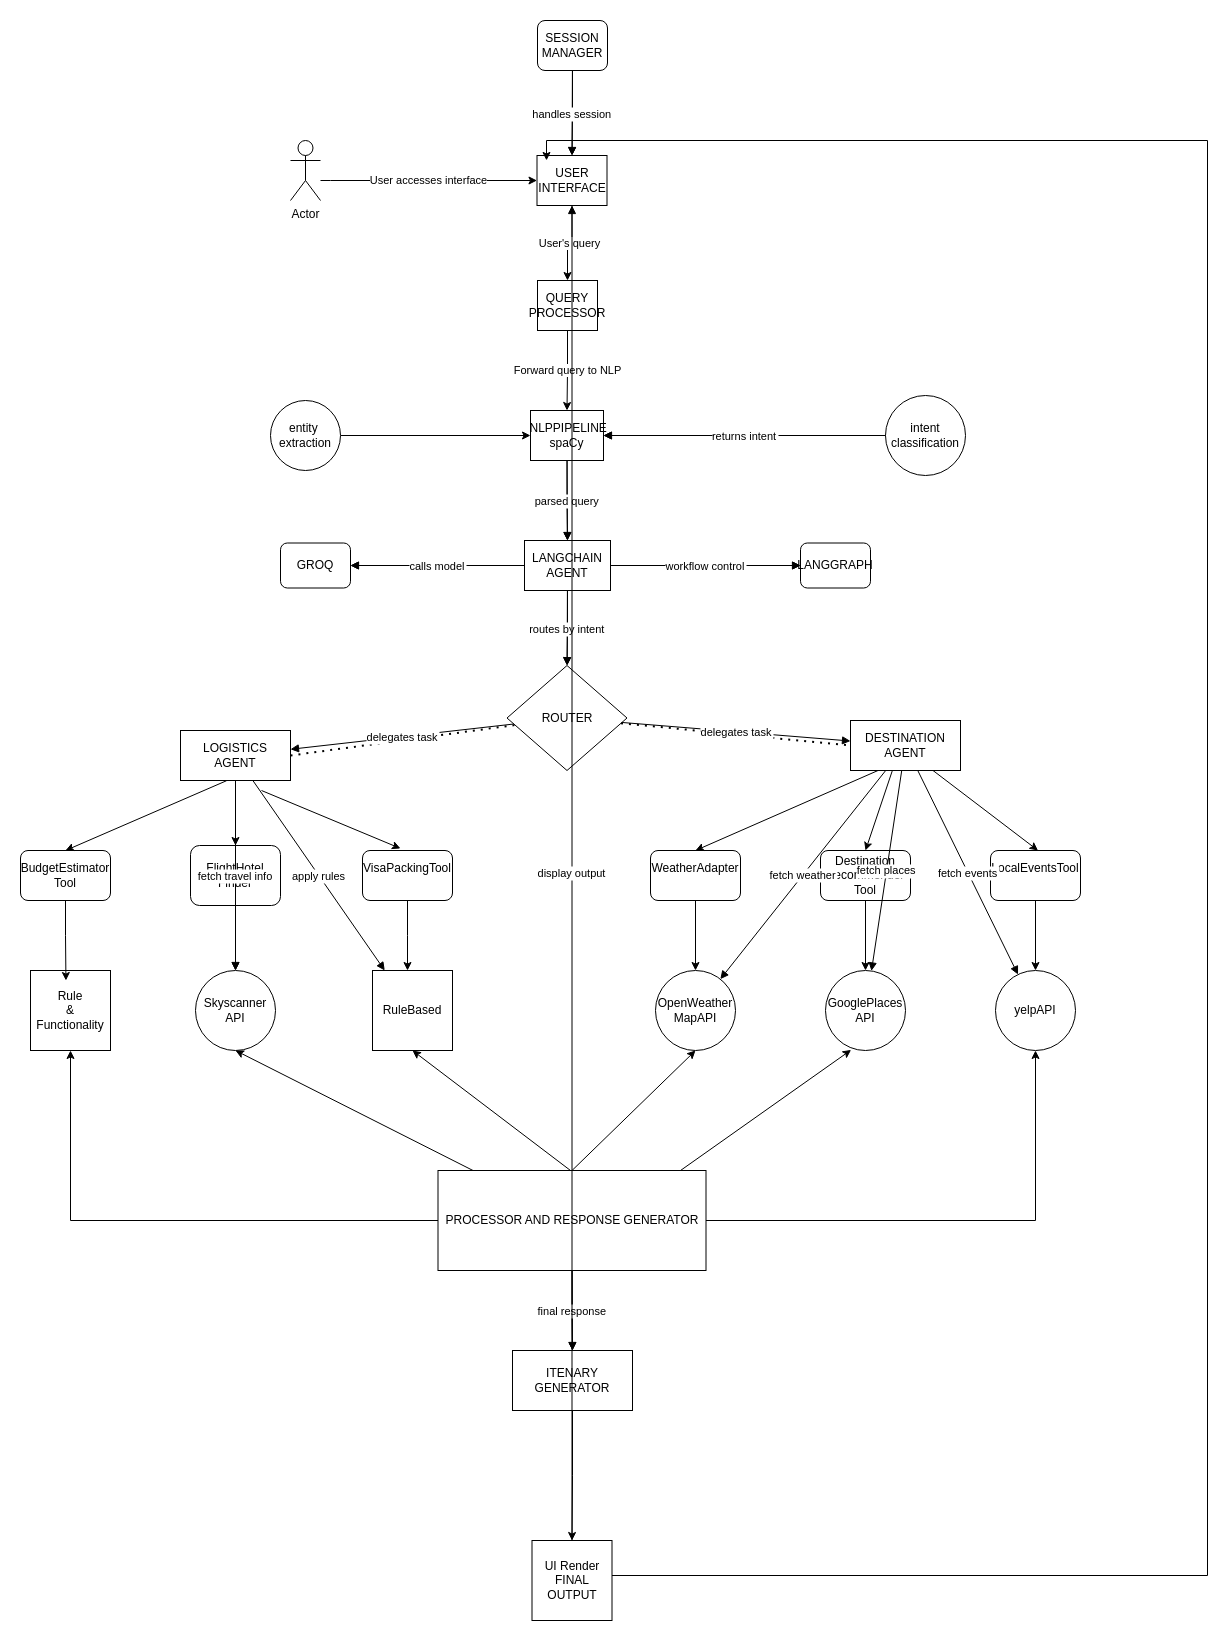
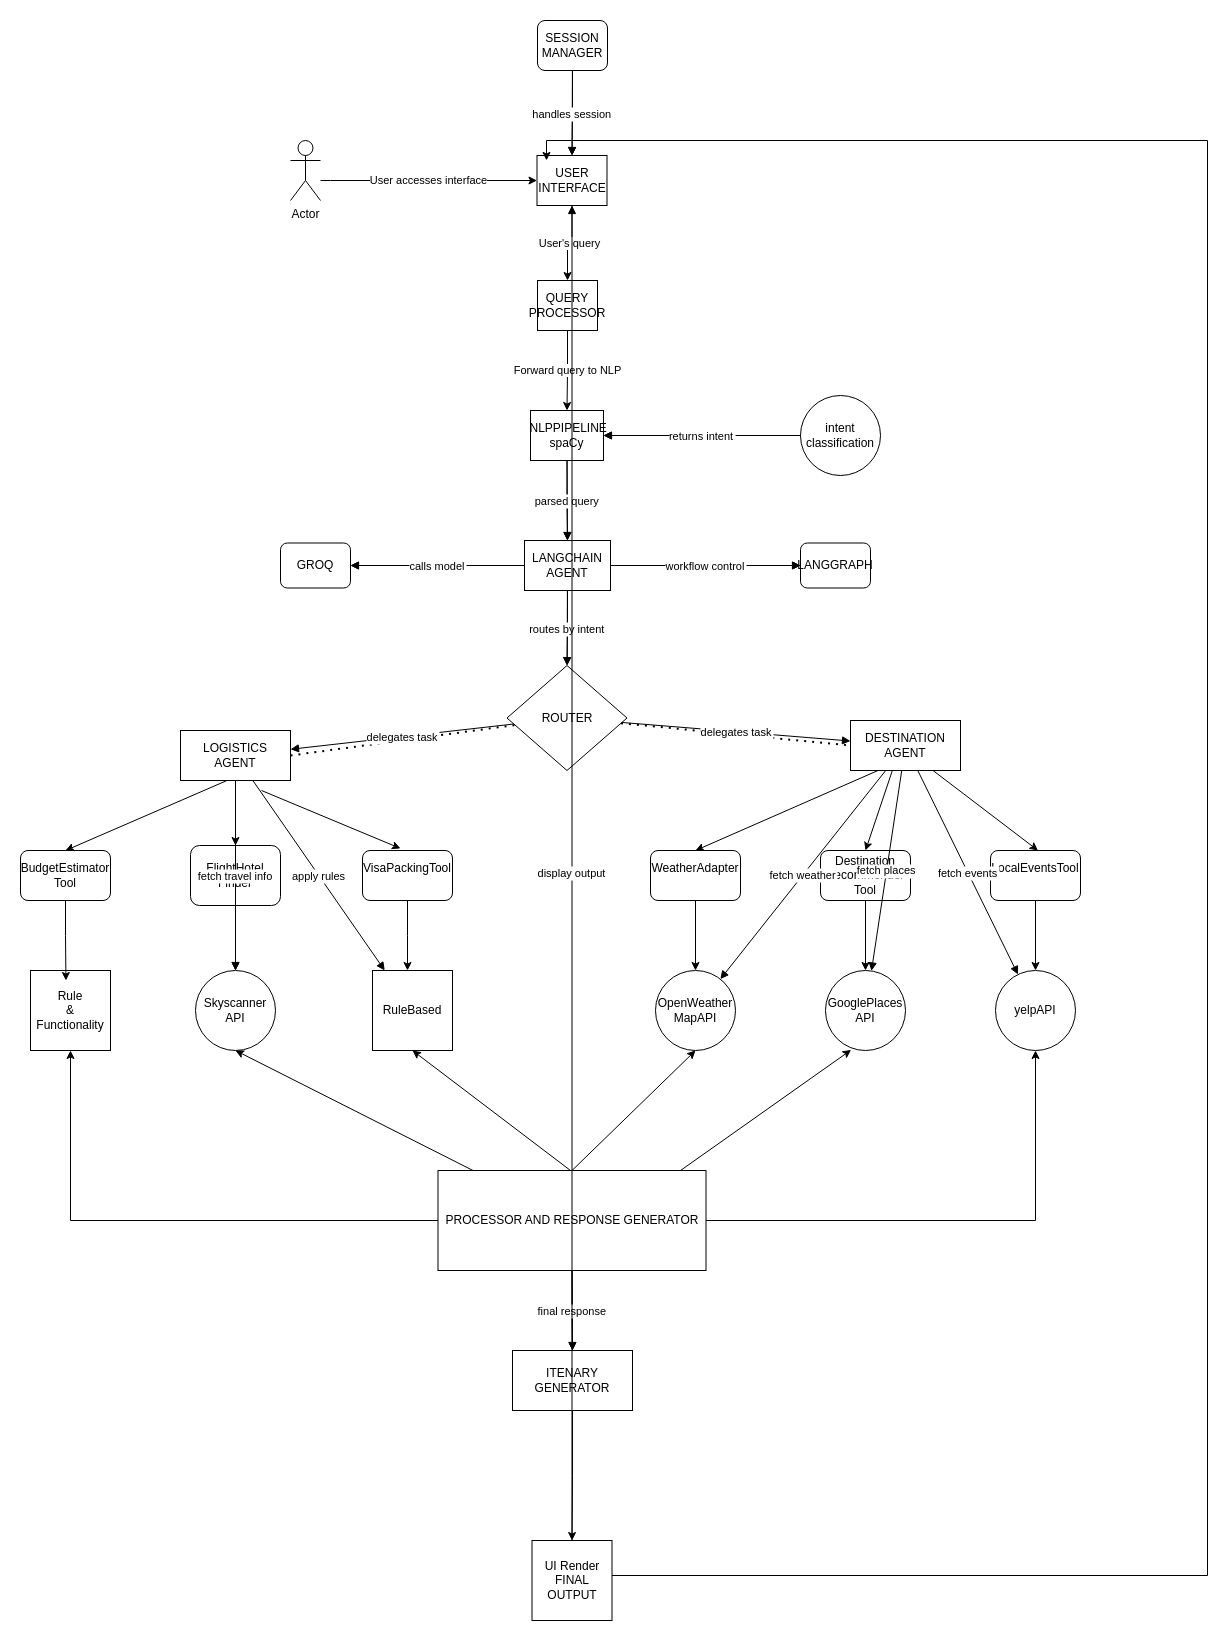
(306, 436) -> none
(432, 436) -> none
(926, 436) -> (841, 436)
